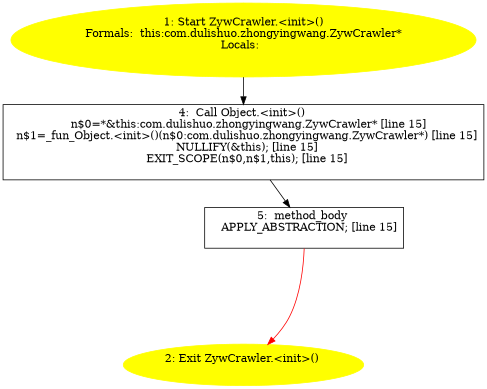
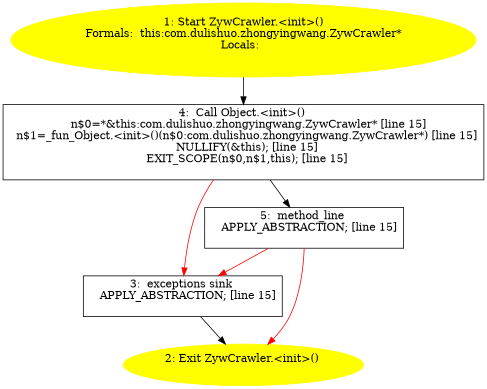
(304, 228) -> (304, 228)
none -> (183, 296)
